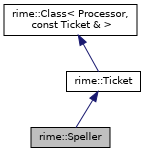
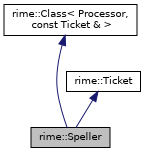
(91, 58) -> (57, 87)
